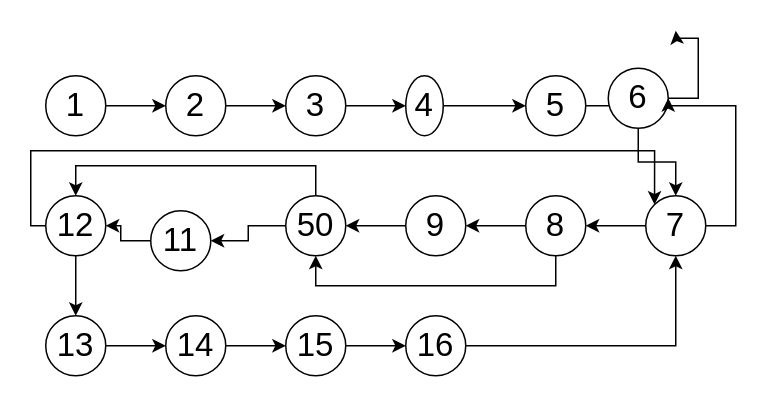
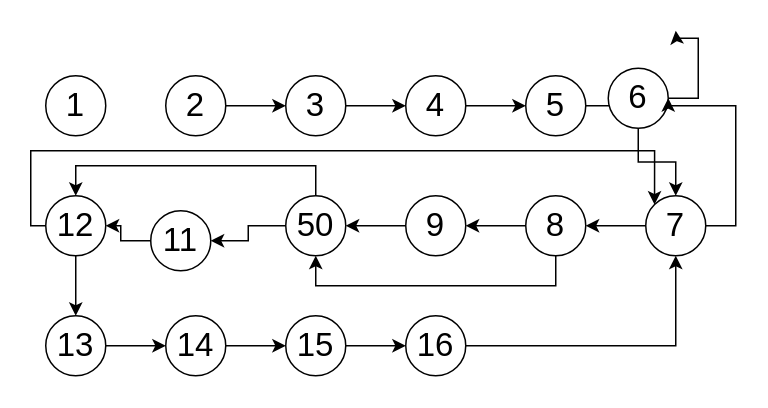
(131, 106) -> none
(425, 106) -> (436, 106)
